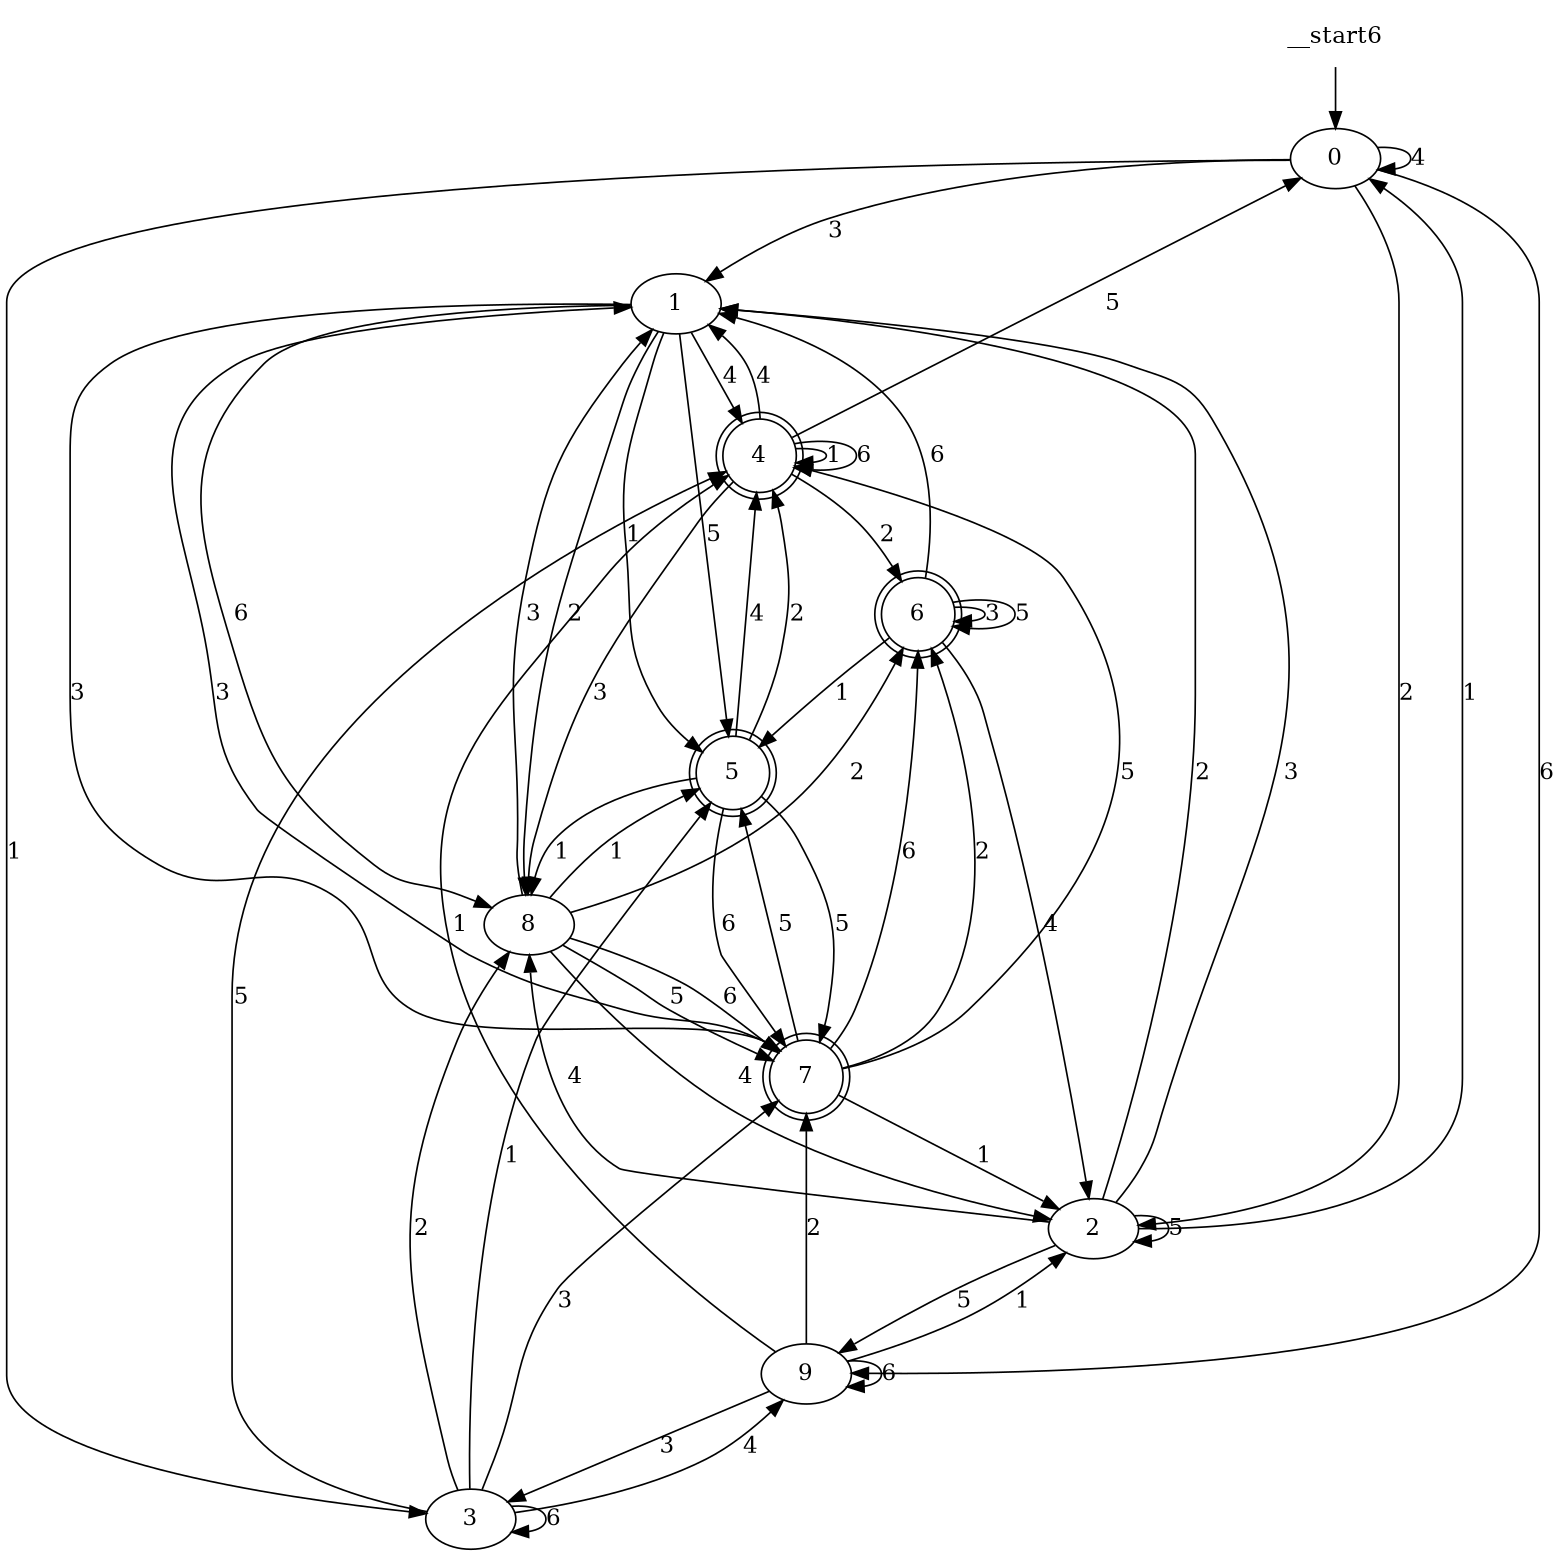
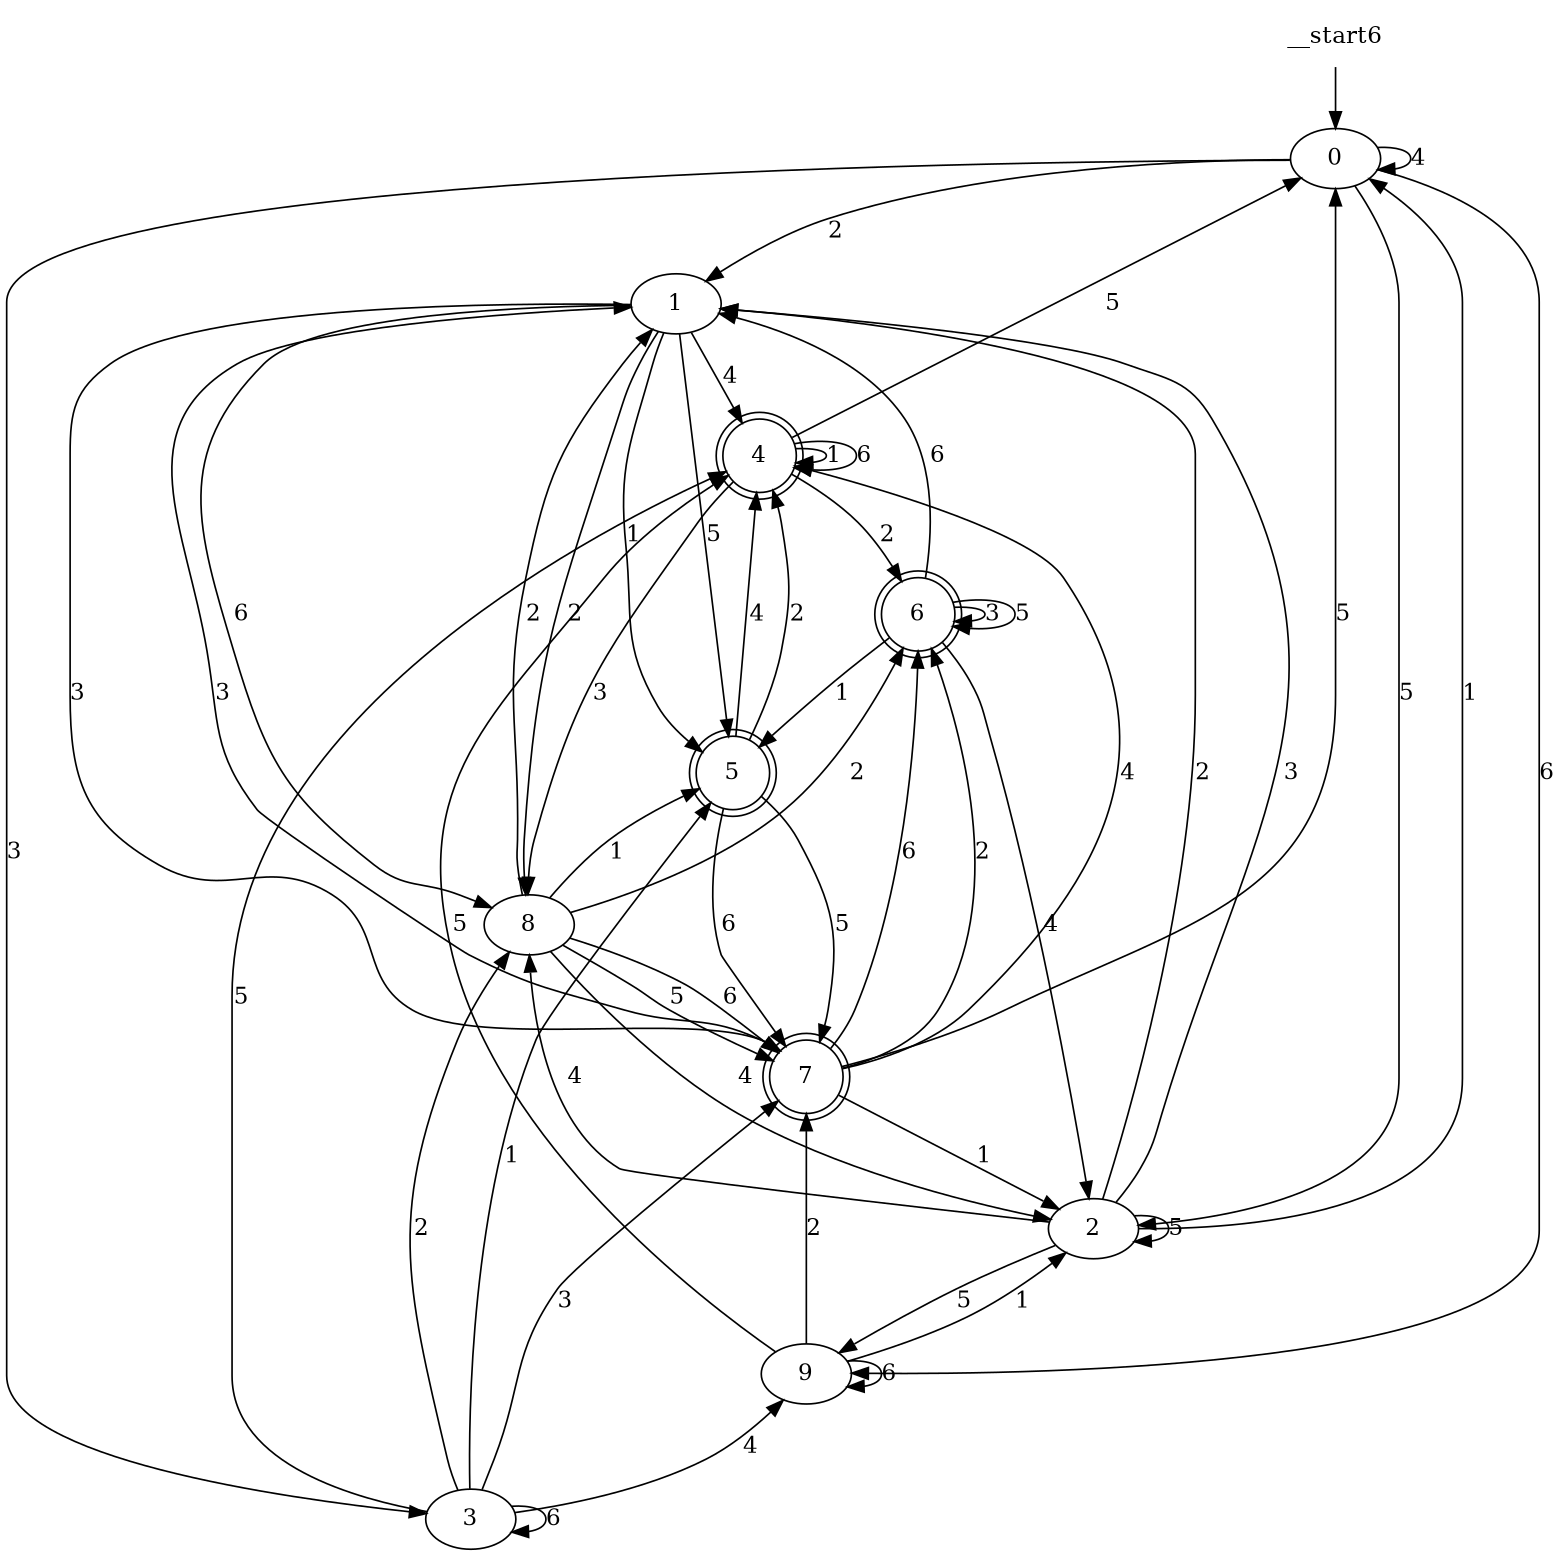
(836, 231) -> (836, 231)
(751, 373) -> none
(534, 614) -> (534, 614)
(1407, 694) -> (1407, 694)
(1129, 773) -> (1129, 773)
(601, 807) -> none
(15, 852) -> (15, 852)
(461, 925) -> (461, 925)
(772, 933) -> (1322, 782)
(646, 1443) -> none
